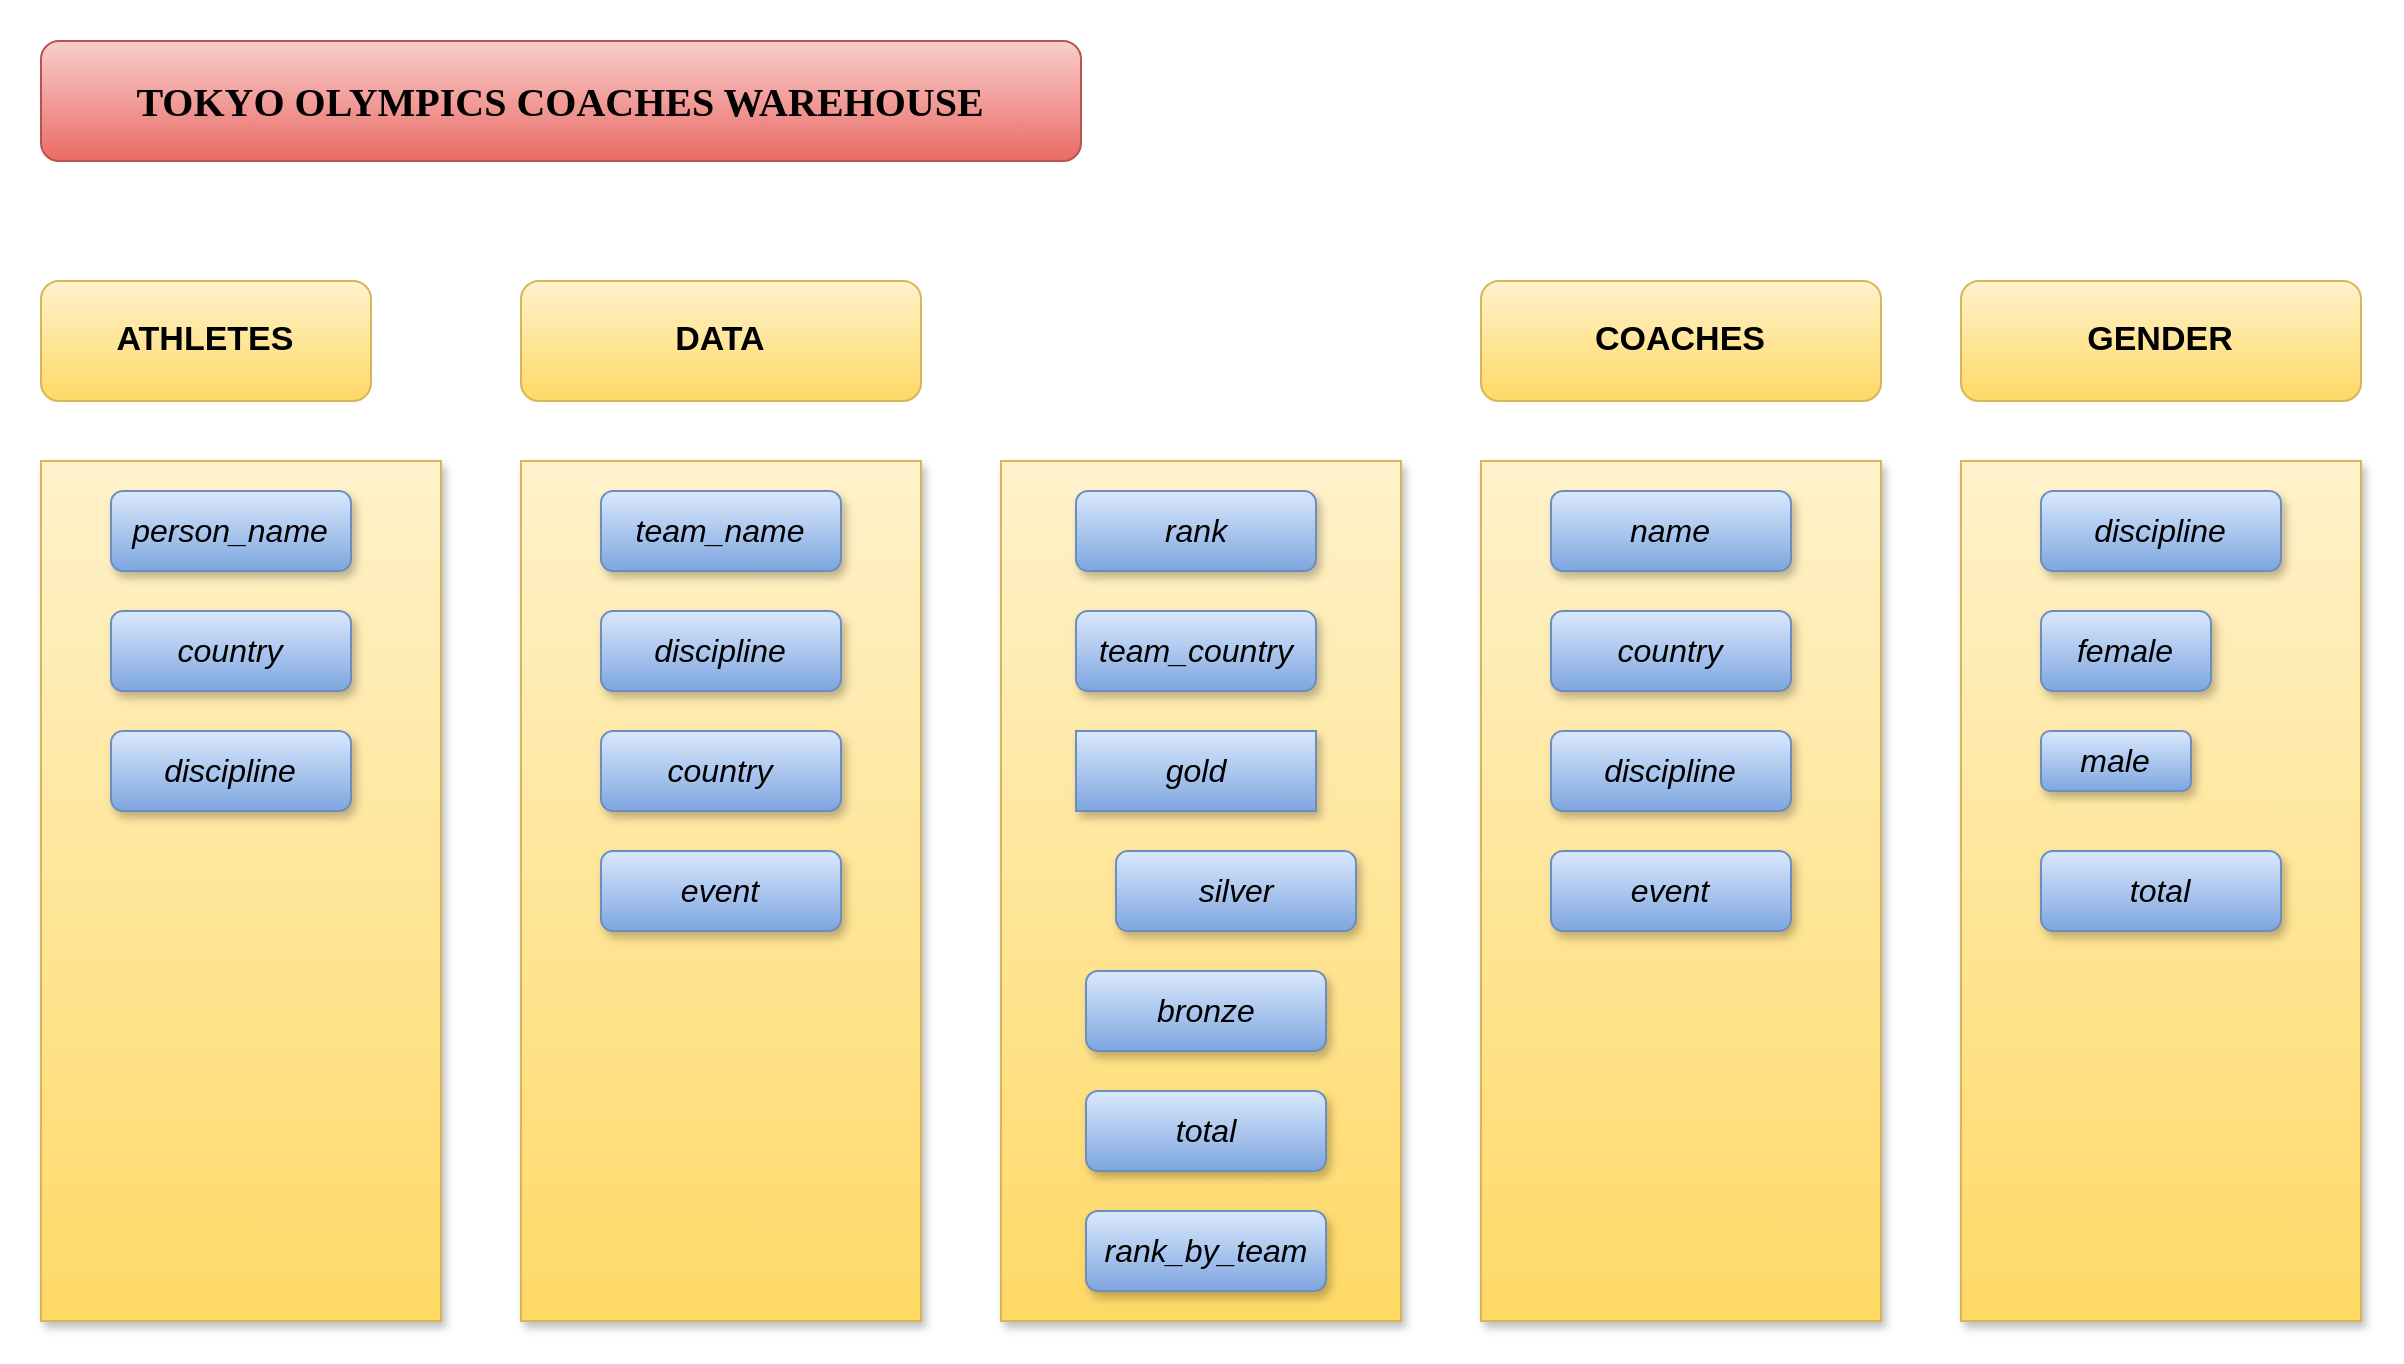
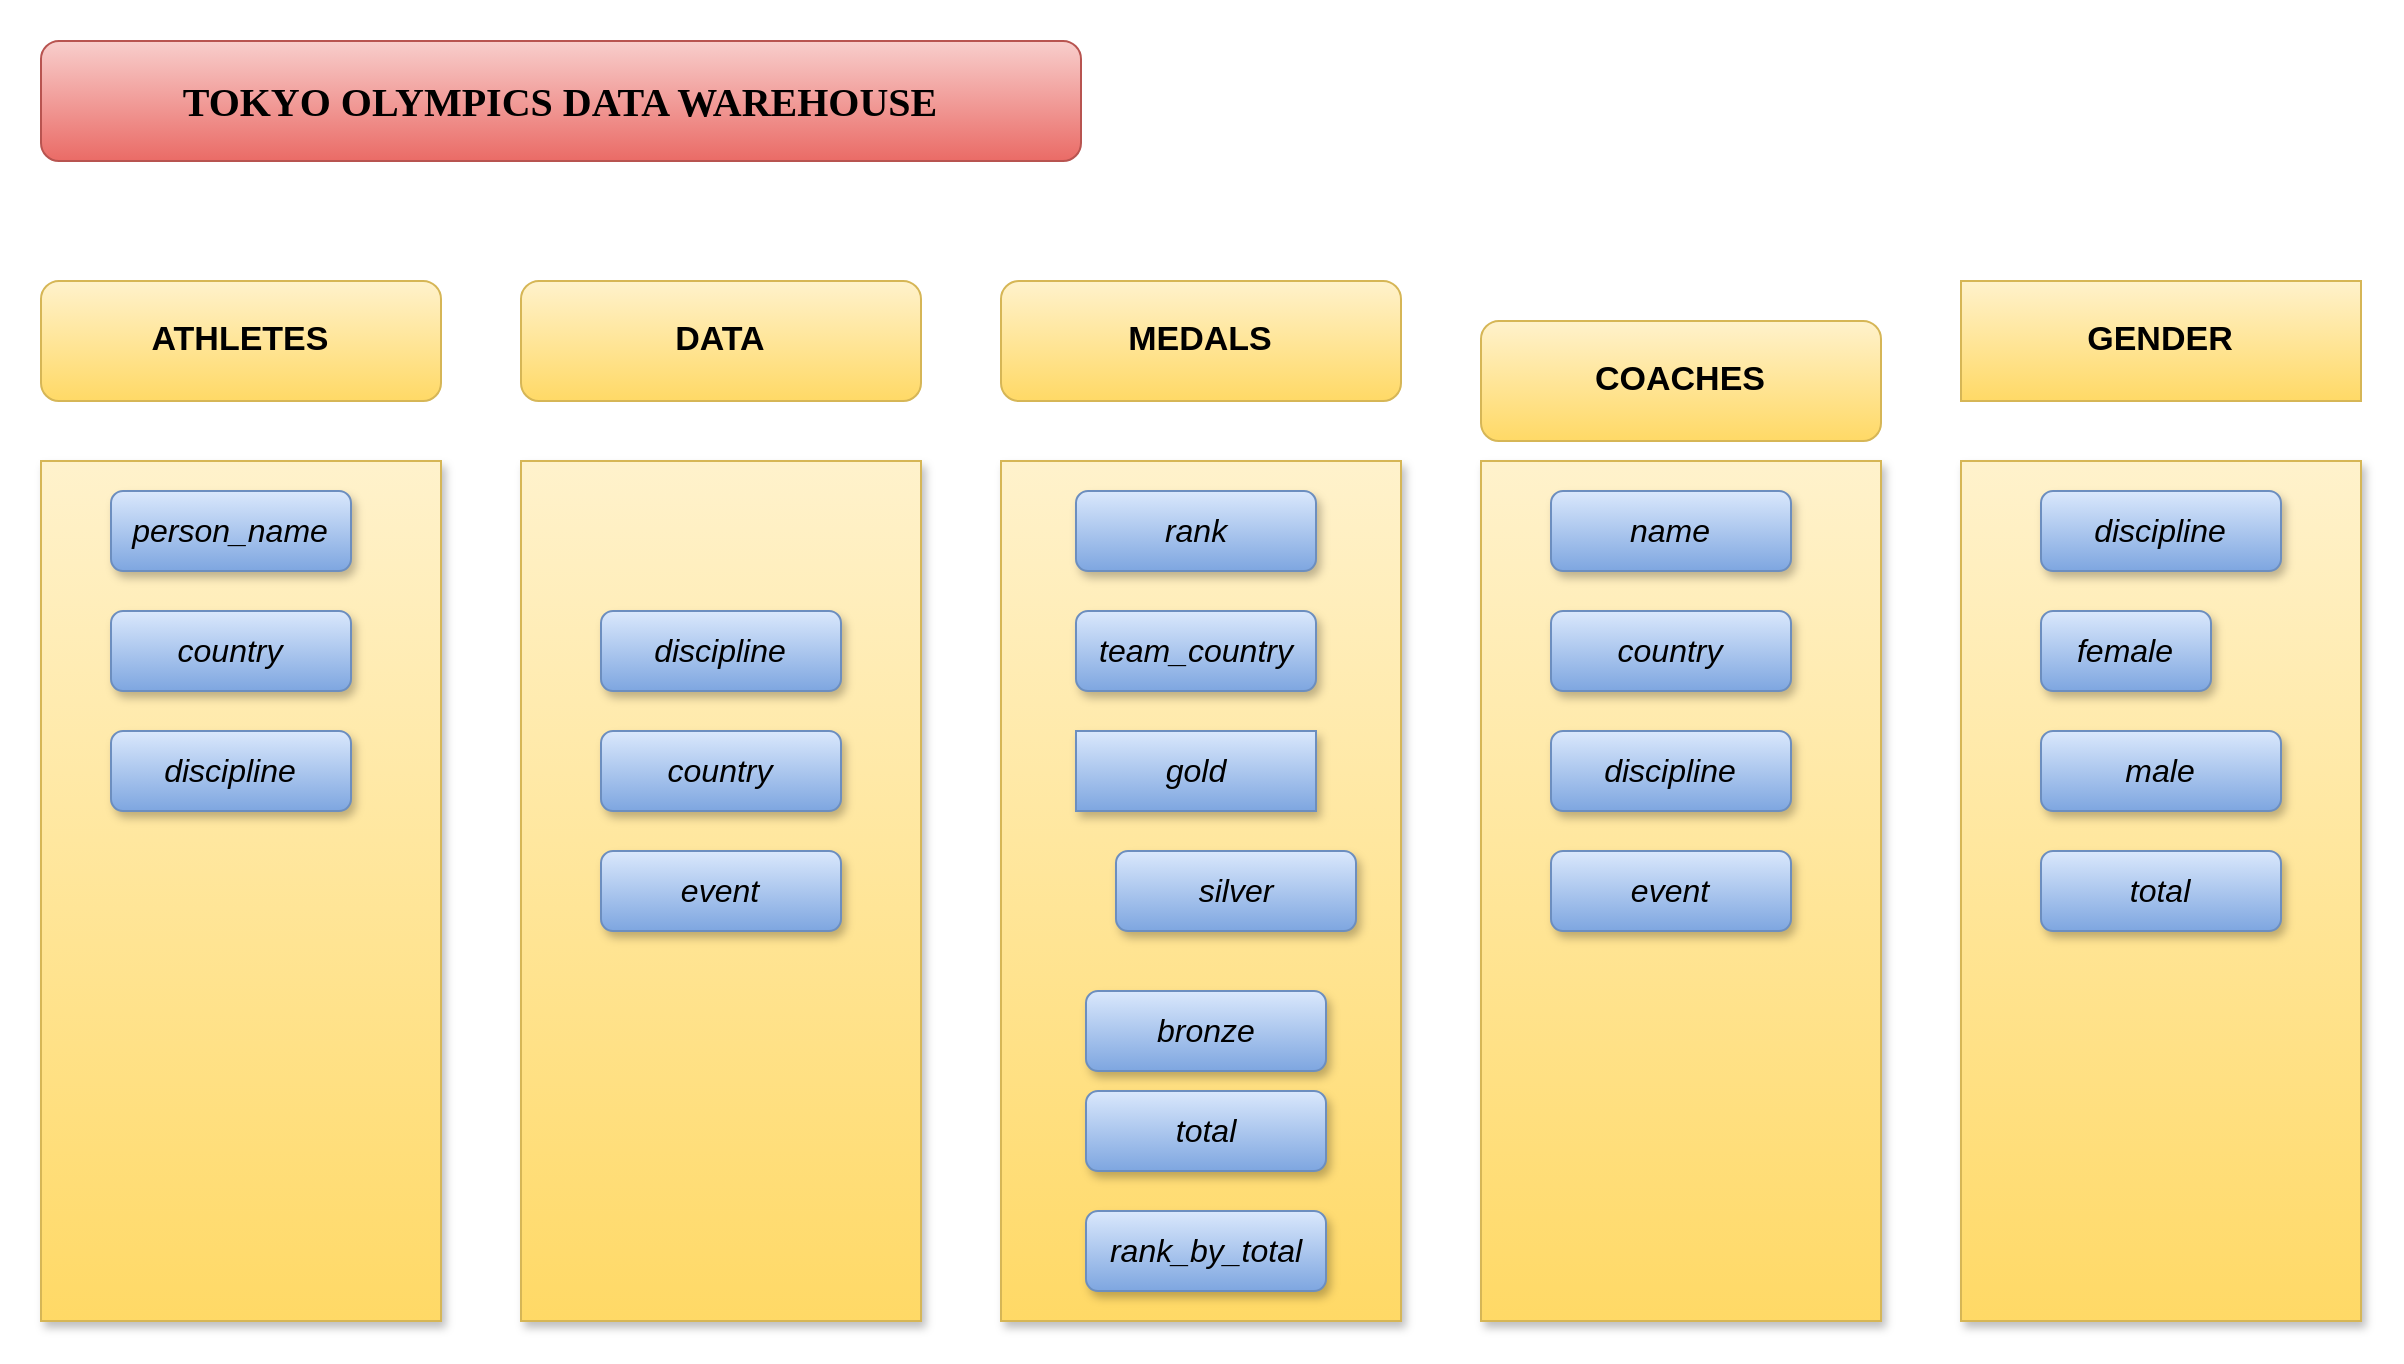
(561, 101) -> (561, 101)
(206, 341) -> (241, 341)
none -> (1201, 341)
(1681, 341) -> (1681, 381)
(2161, 341) -> (2161, 341)
(721, 531) -> none
(2116, 761) -> (2161, 771)
(1206, 1011) -> (1206, 1031)
(1207, 1251) -> (1207, 1251)
